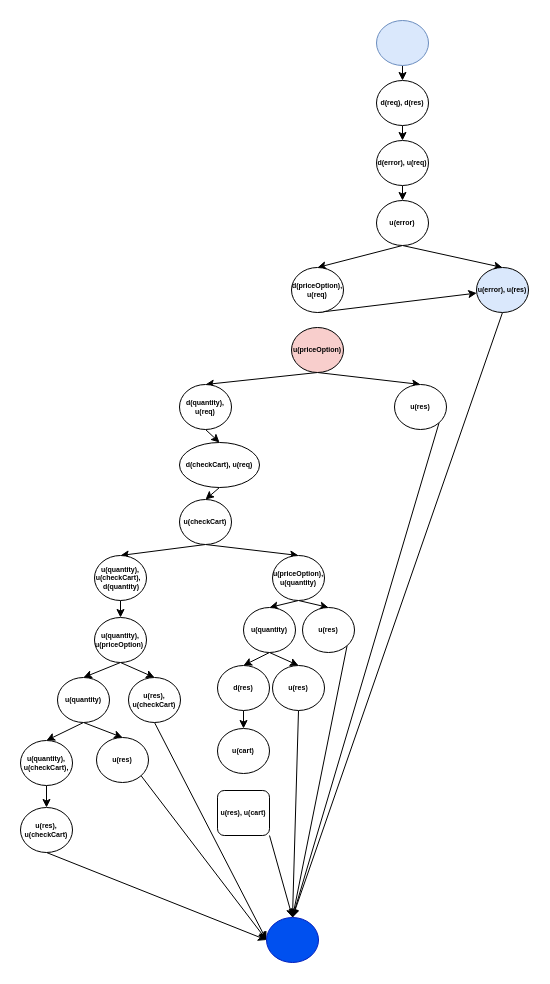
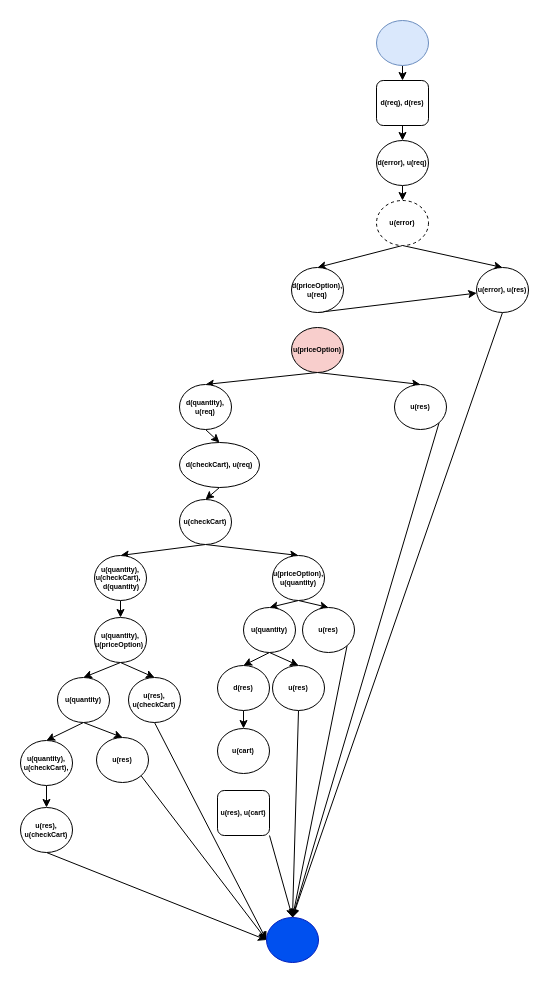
(403, 103) -> (403, 103)
(403, 223) -> (403, 223)
(503, 290) -> (503, 290)
